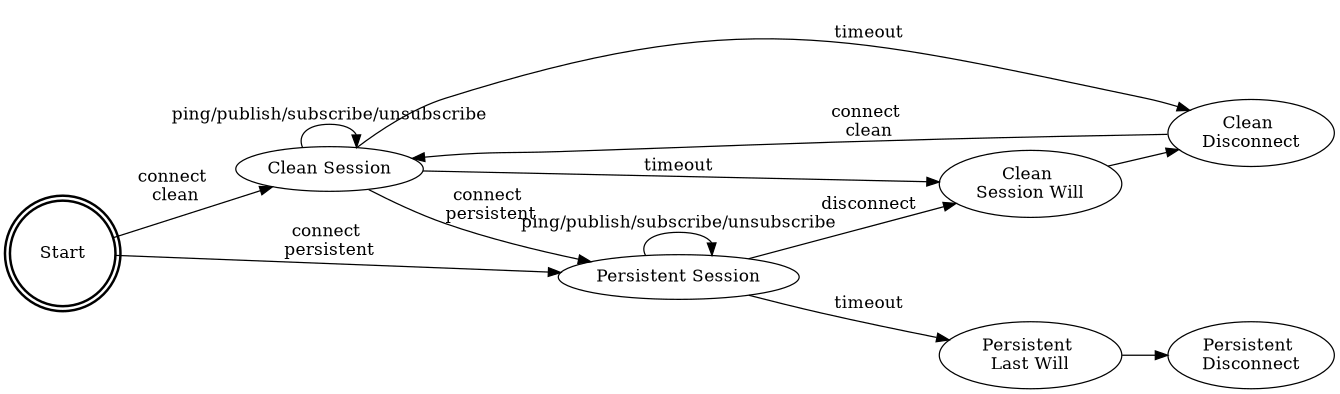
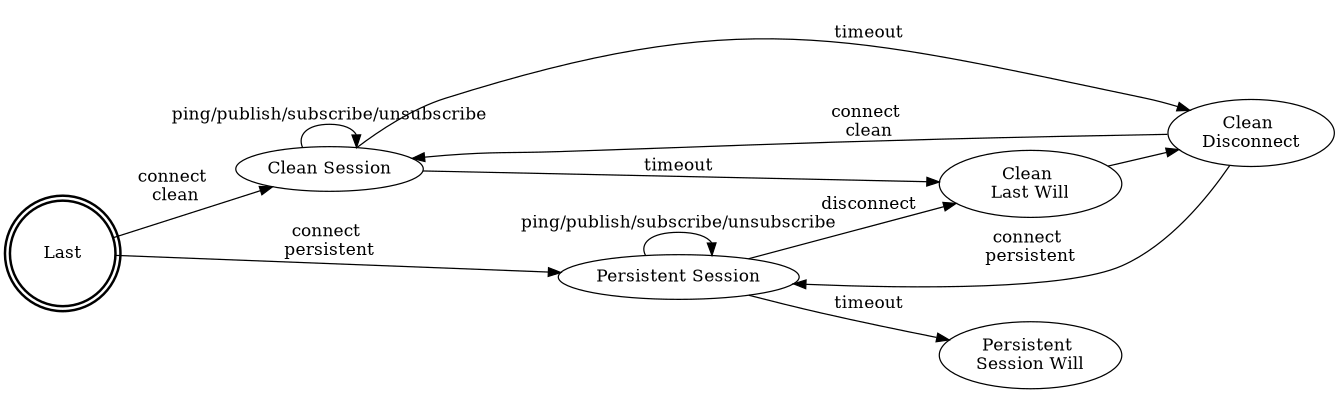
(1031, 184) -> (1031, 184)
(471, 232) -> (1039, 282)
(63, 253) -> (63, 253)
(1031, 355) -> (1031, 355)
(1251, 355) -> none
